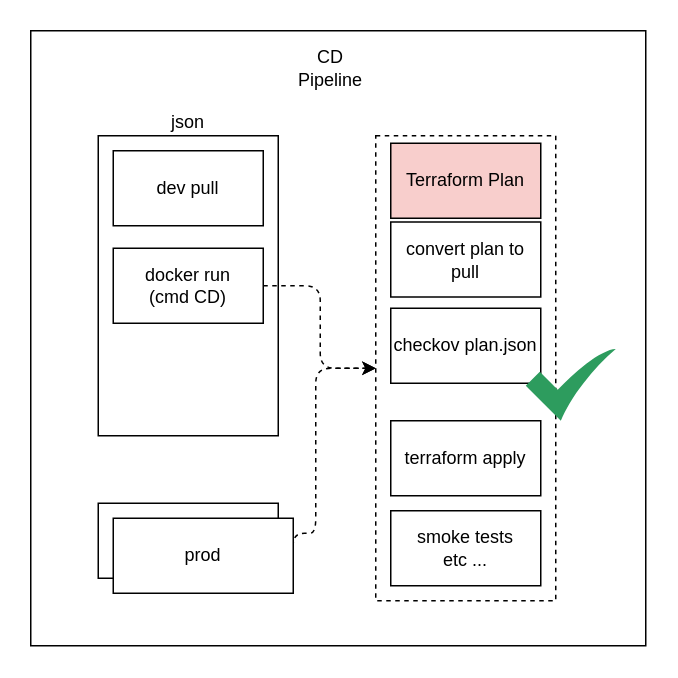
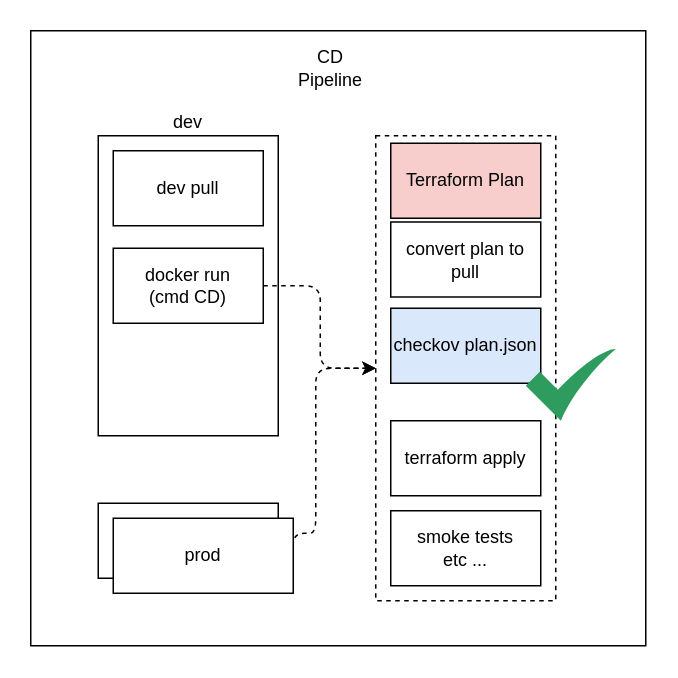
(188, 120) -> (188, 120)
(466, 346) -> (466, 346)
